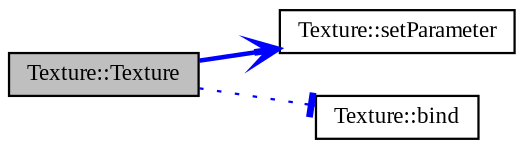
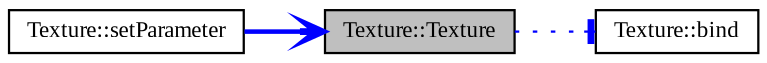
(228, 56) -> (273, 32)
